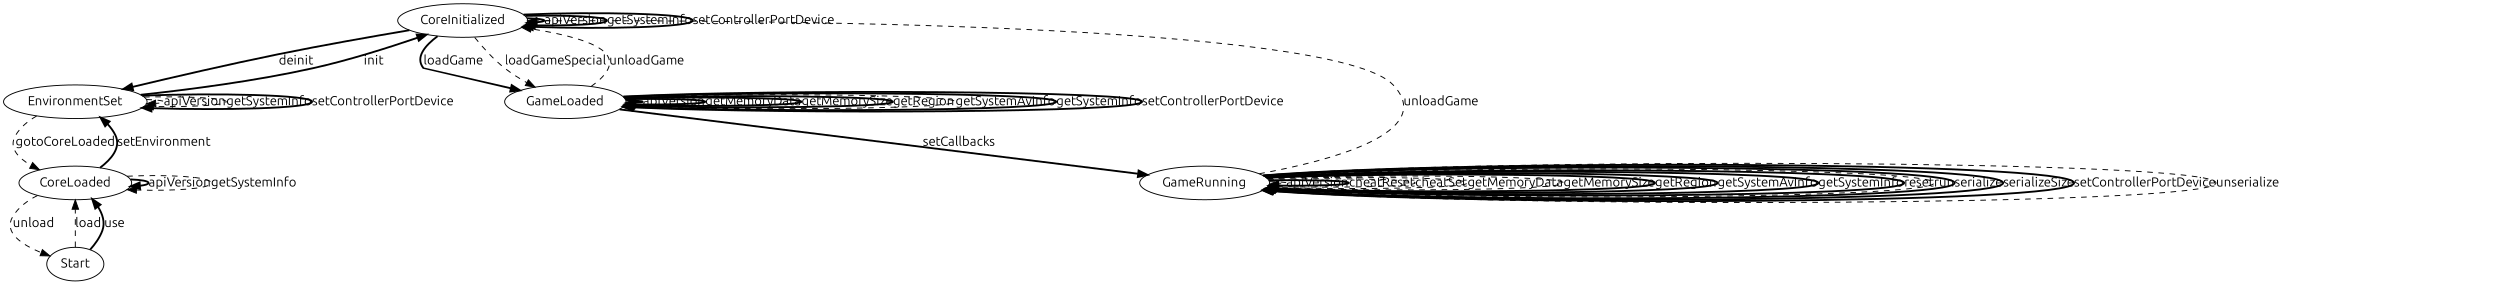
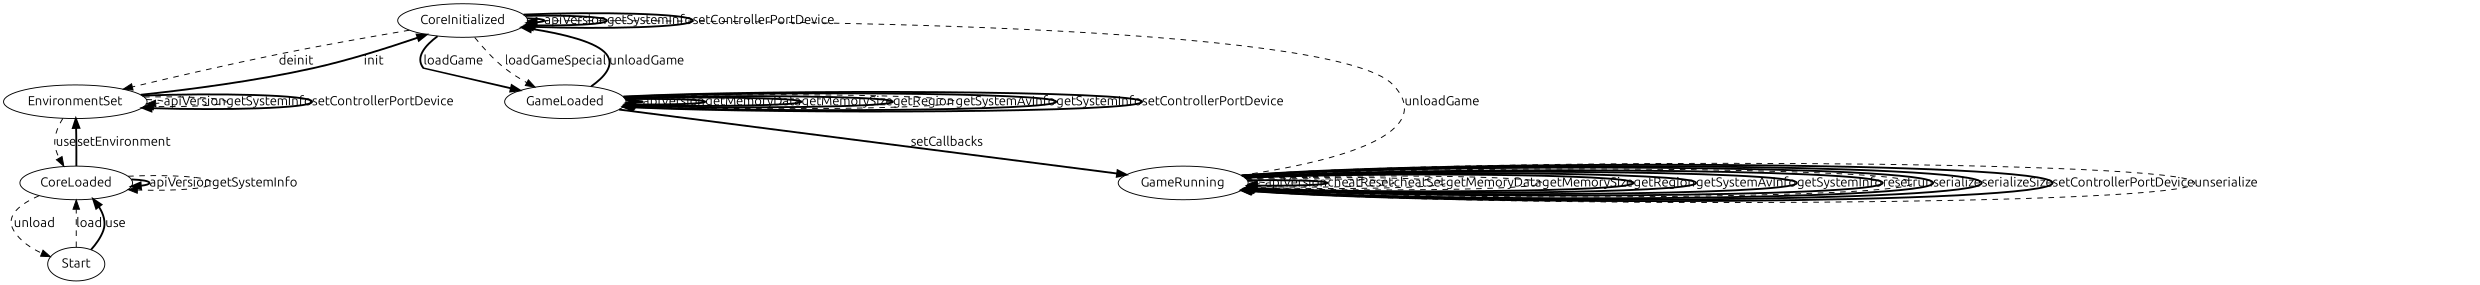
(590, 43) -> (590, 43)
(270, 56) -> (270, 56)
(66, 142) -> (66, 142)
